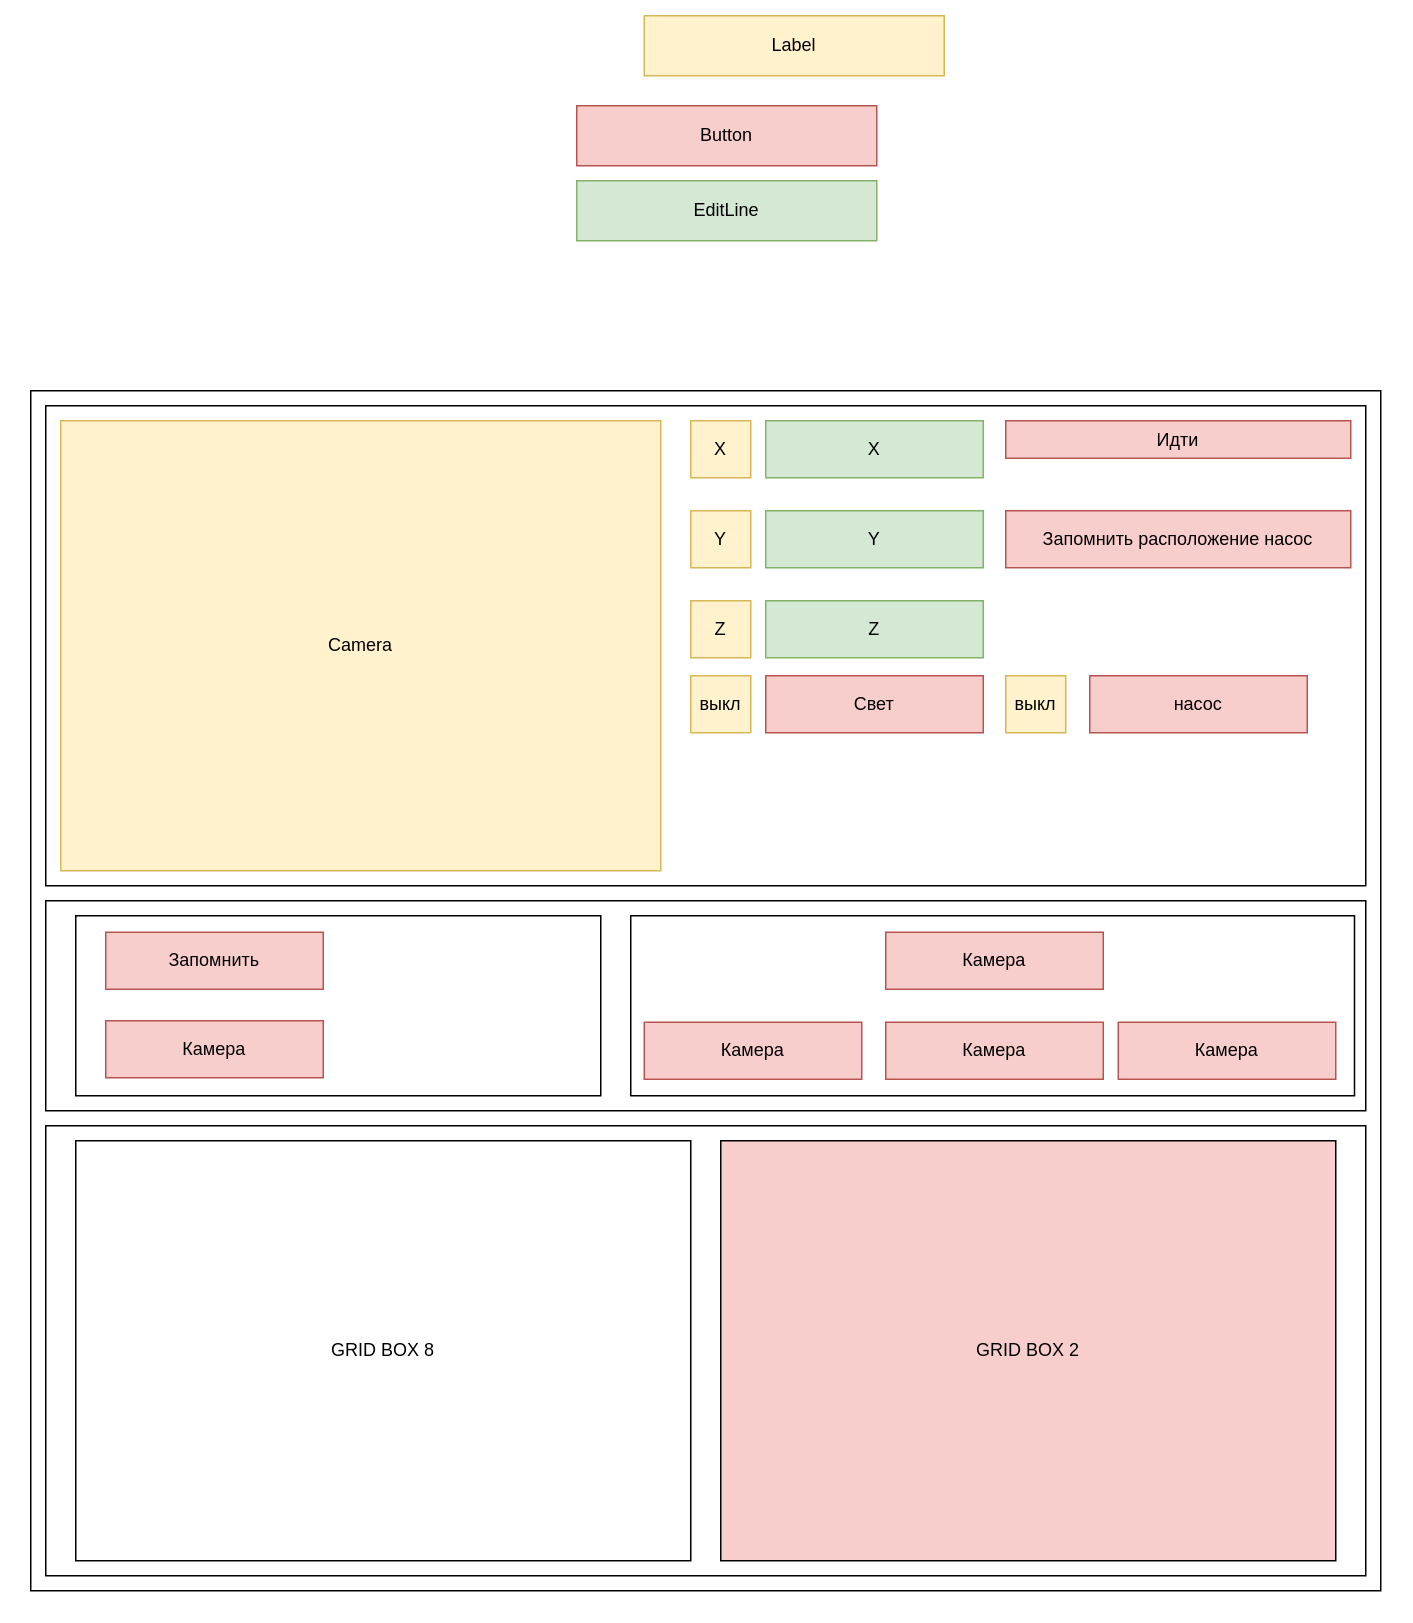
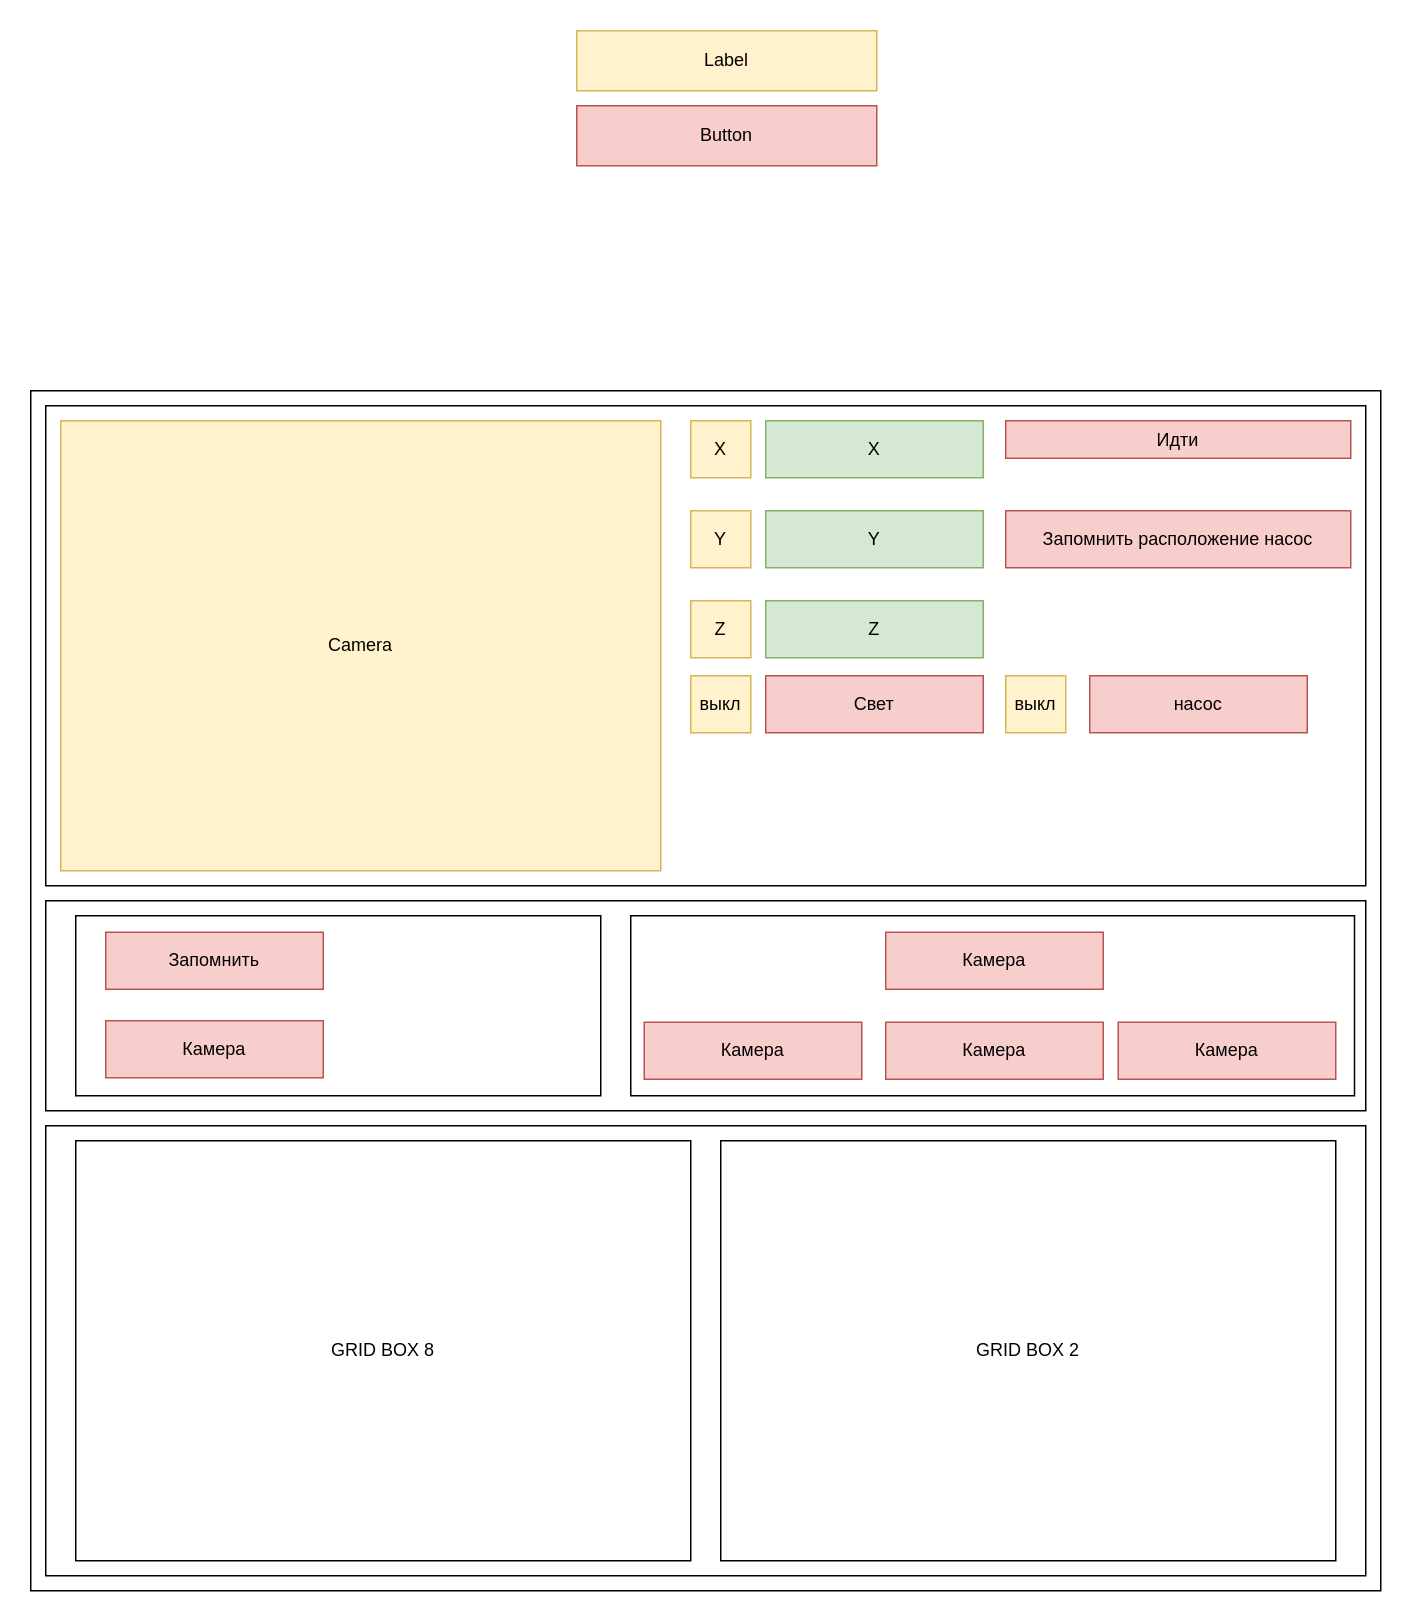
(794, 46) -> (727, 61)
(727, 211) -> none
(1028, 1351) -> (1028, 1351)
